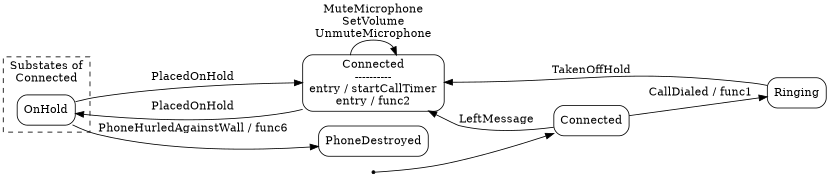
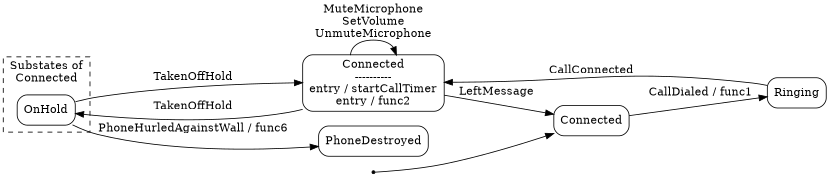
(591, 70) -> (591, 70)
(193, 77) -> (193, 77)
(193, 106) -> (193, 106)
(493, 130) -> (495, 104)
